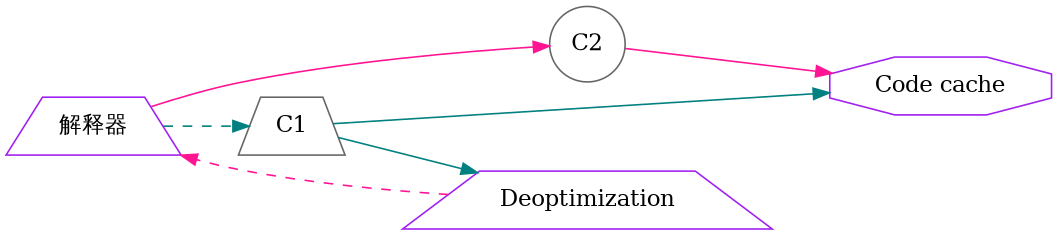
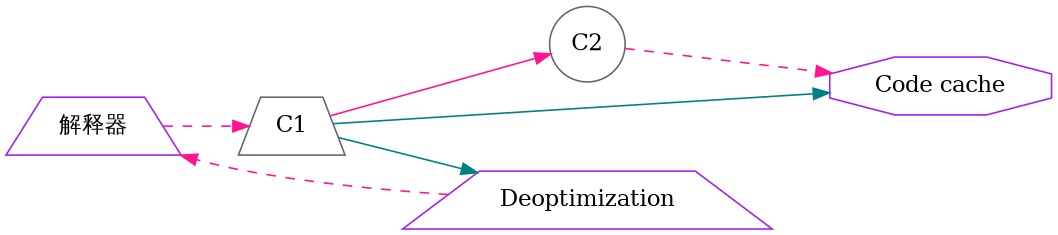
(721, 60) -> (721, 60)
(340, 66) -> (433, 87)
(198, 126) -> (198, 126)
